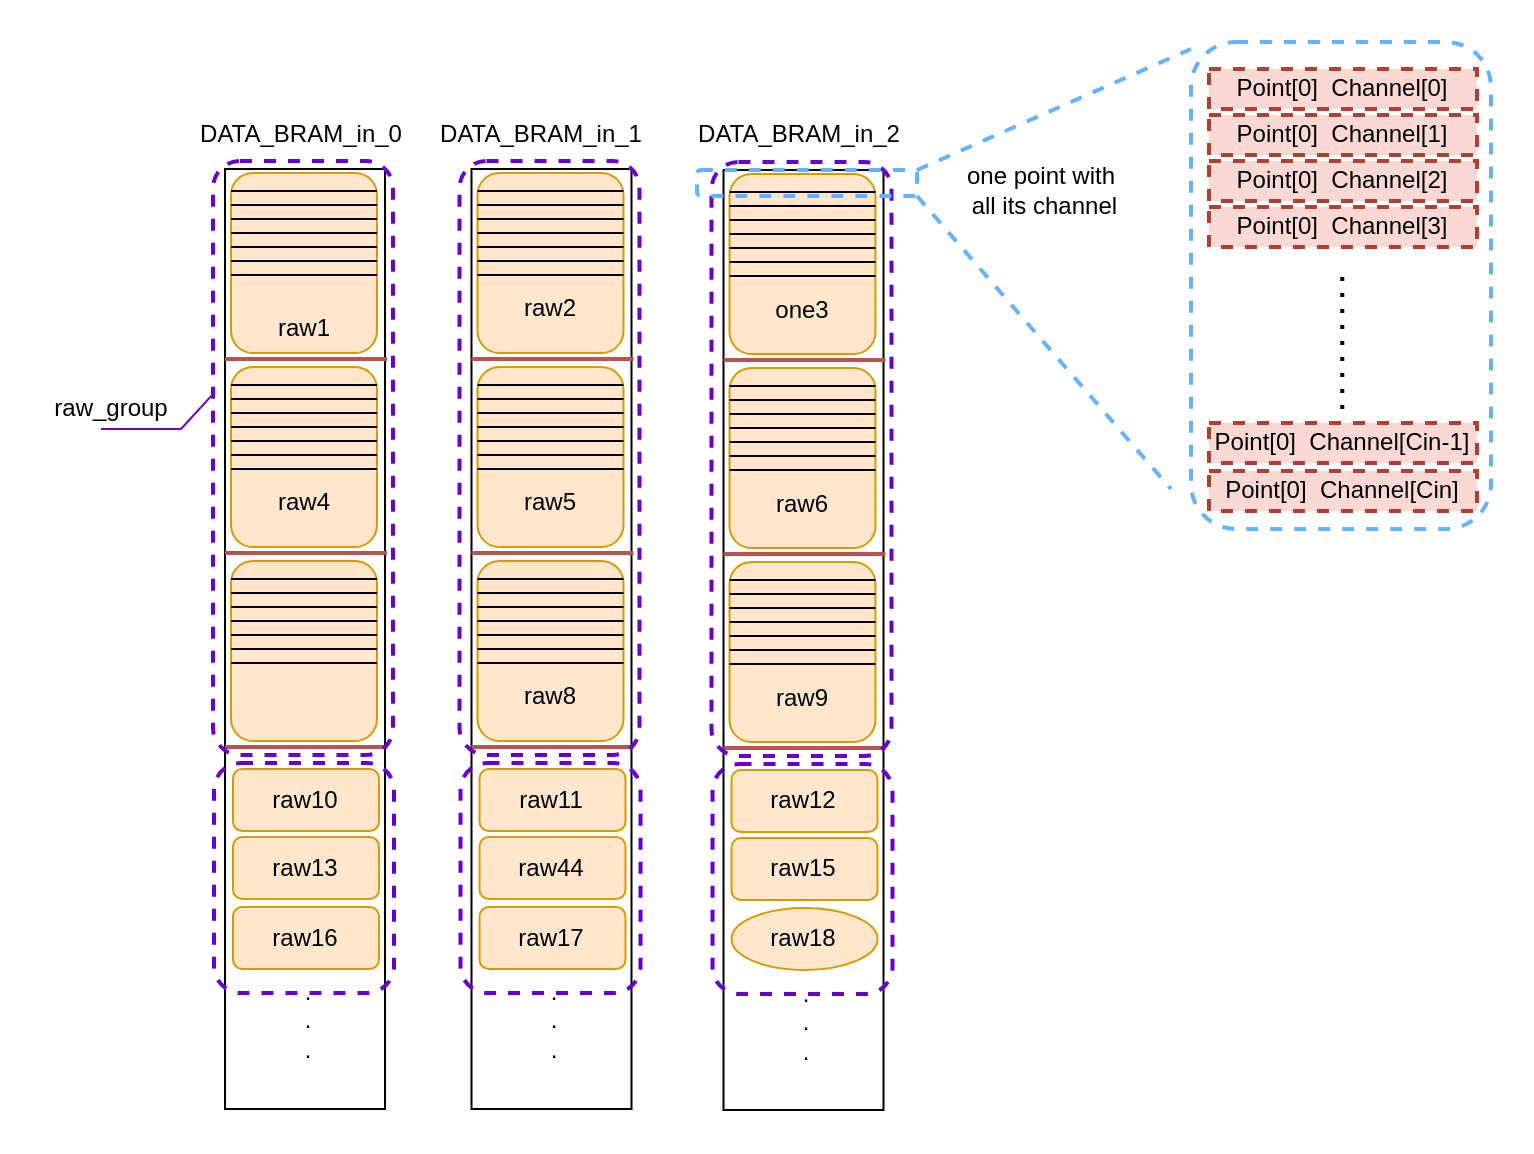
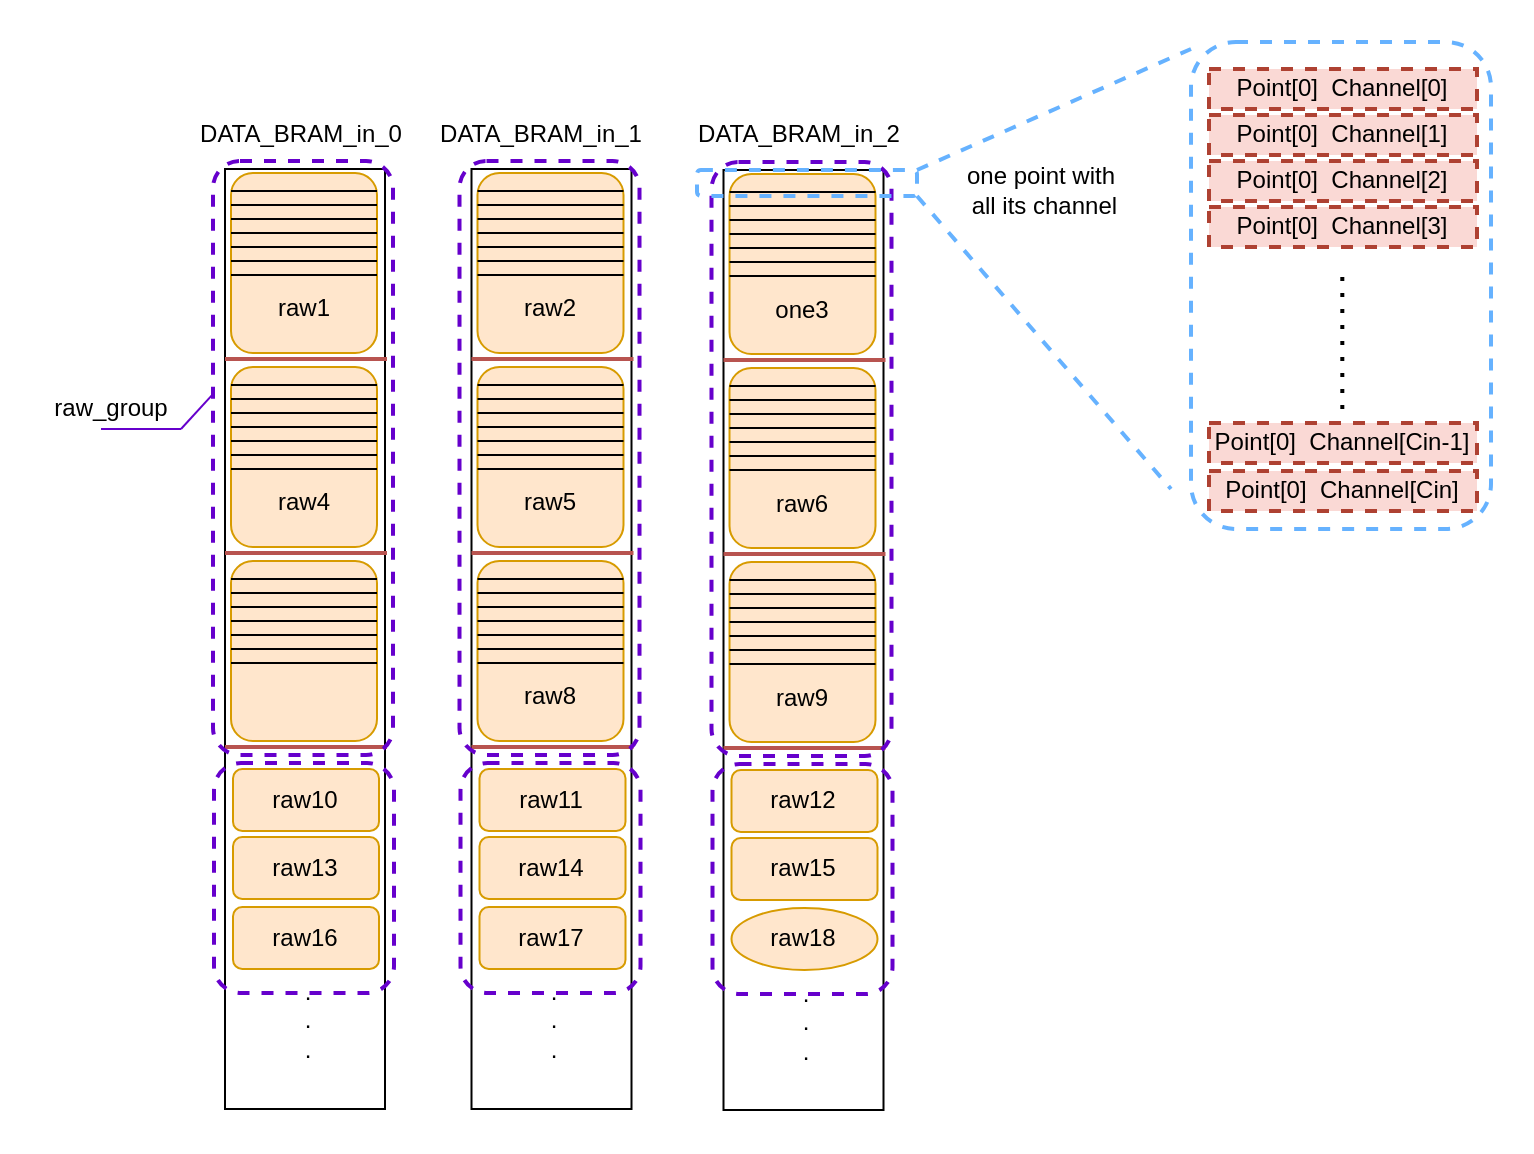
(304, 329) -> (304, 309)
(552, 869) -> (552, 869)
